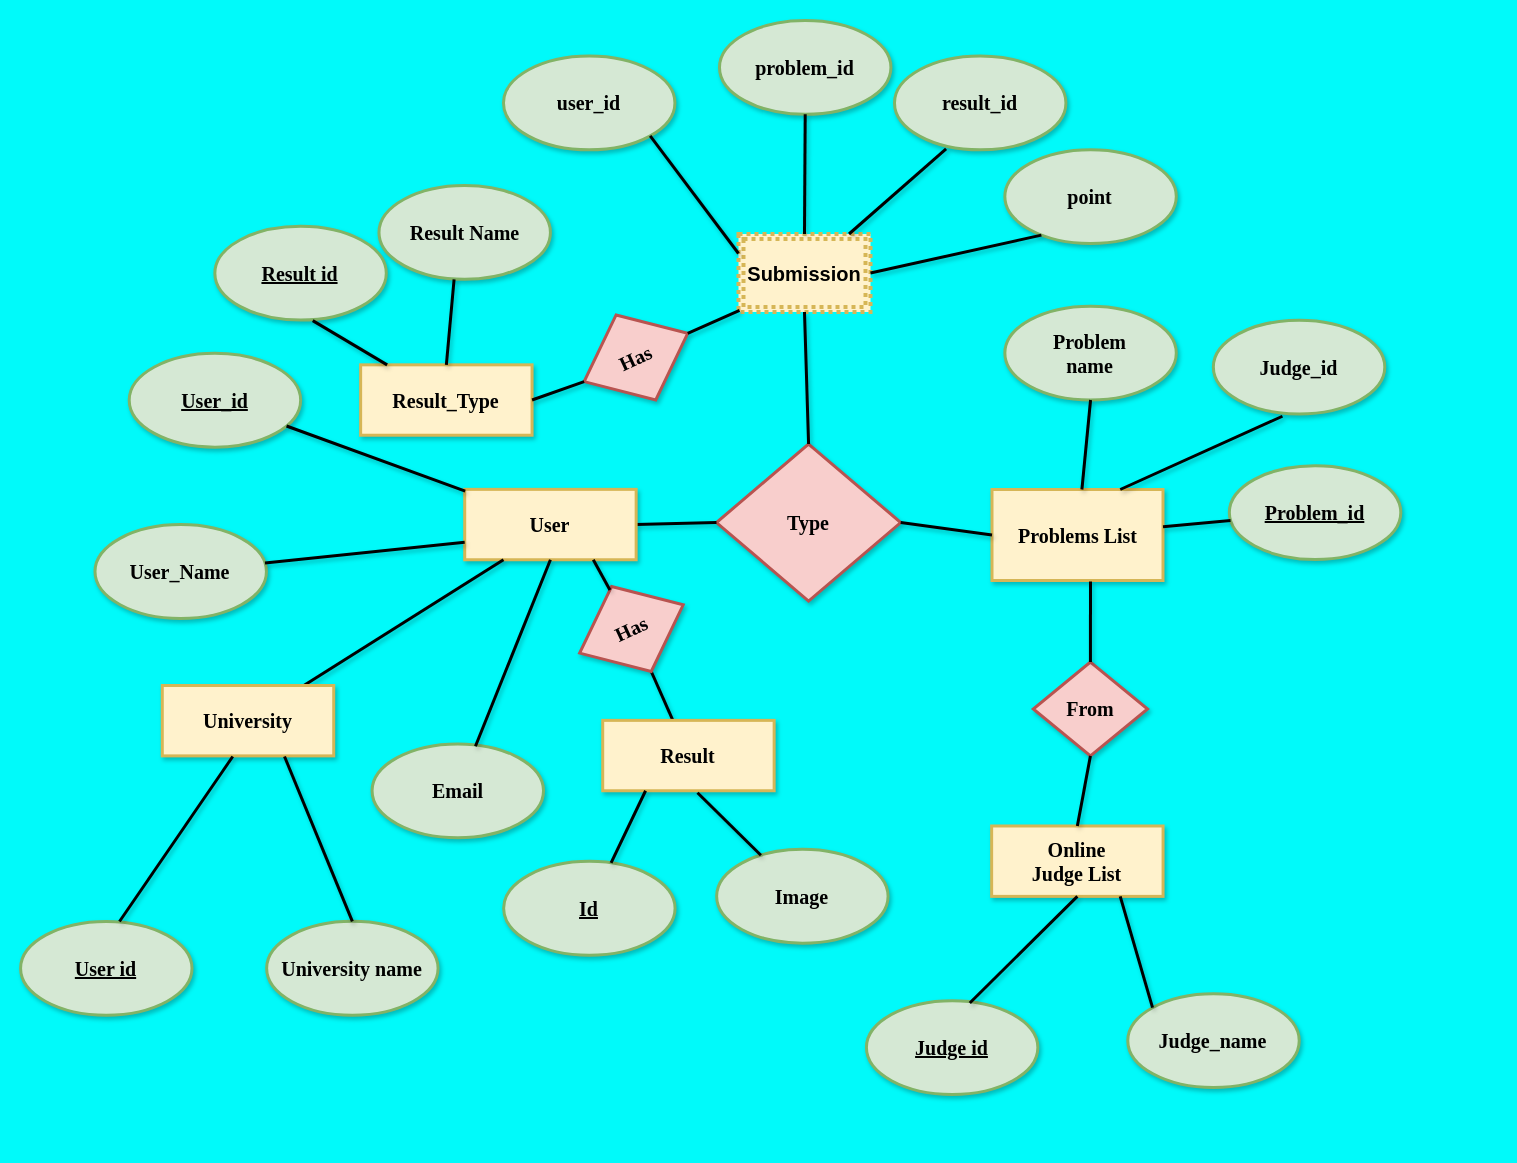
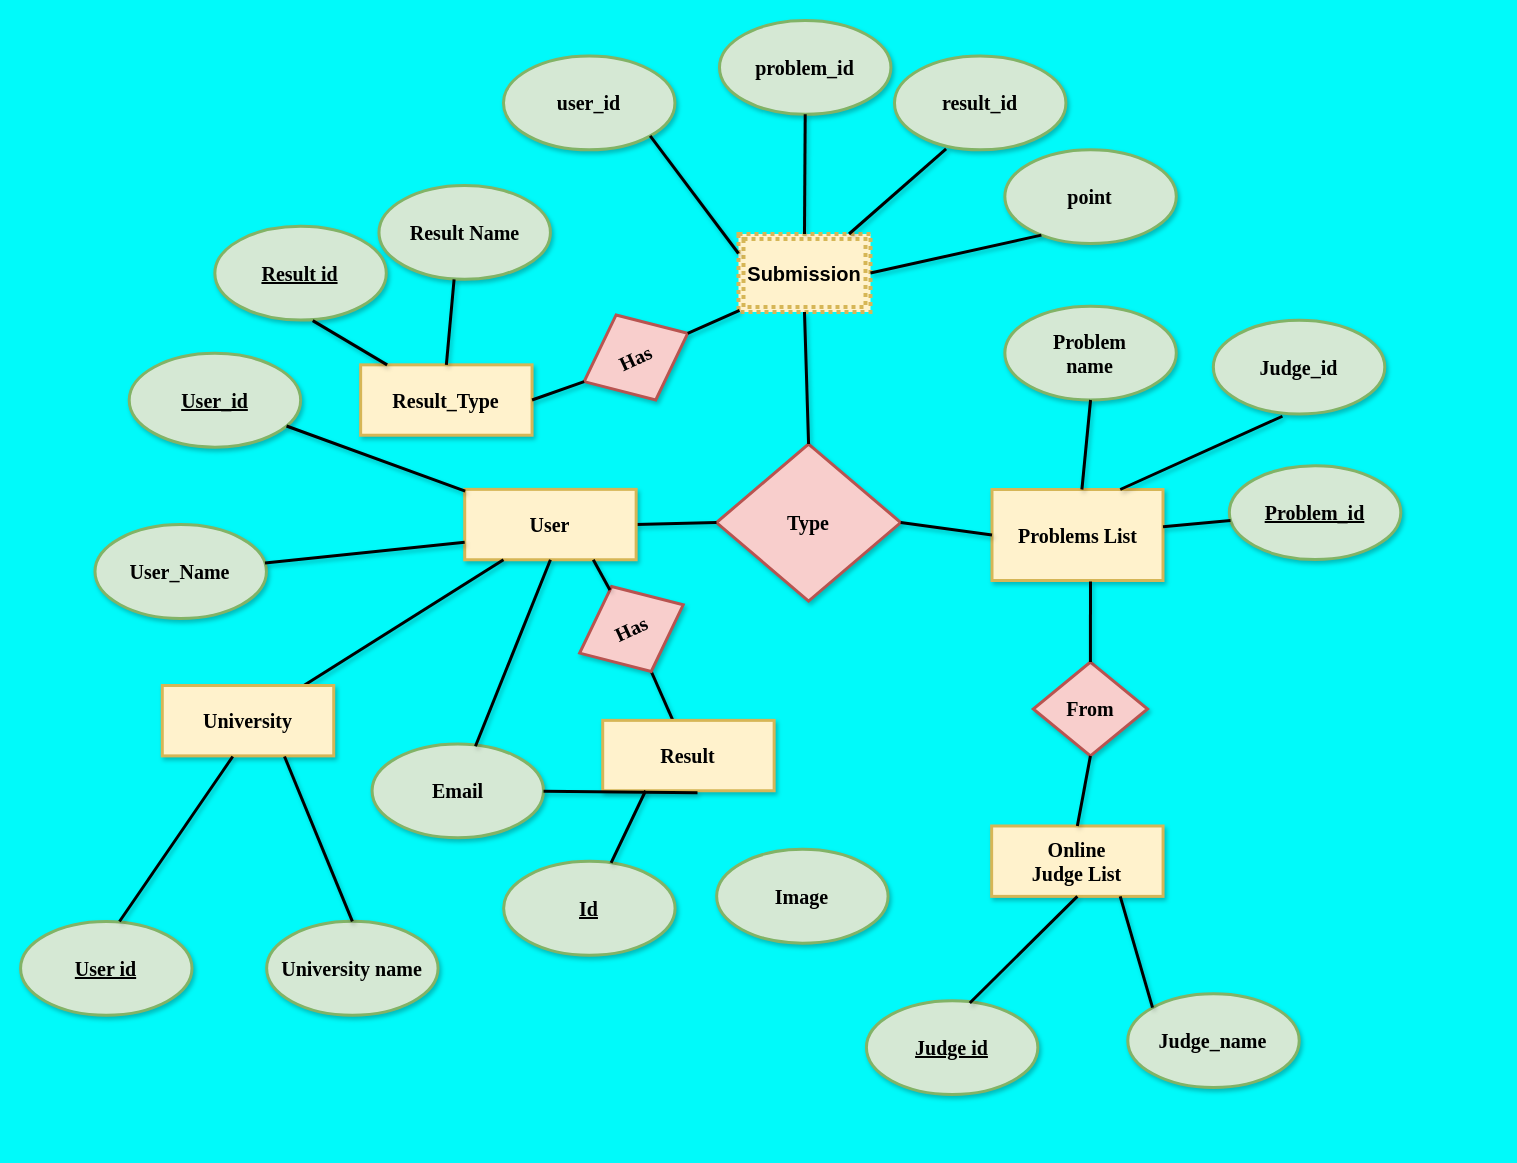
(729, 824) -> (621, 792)
